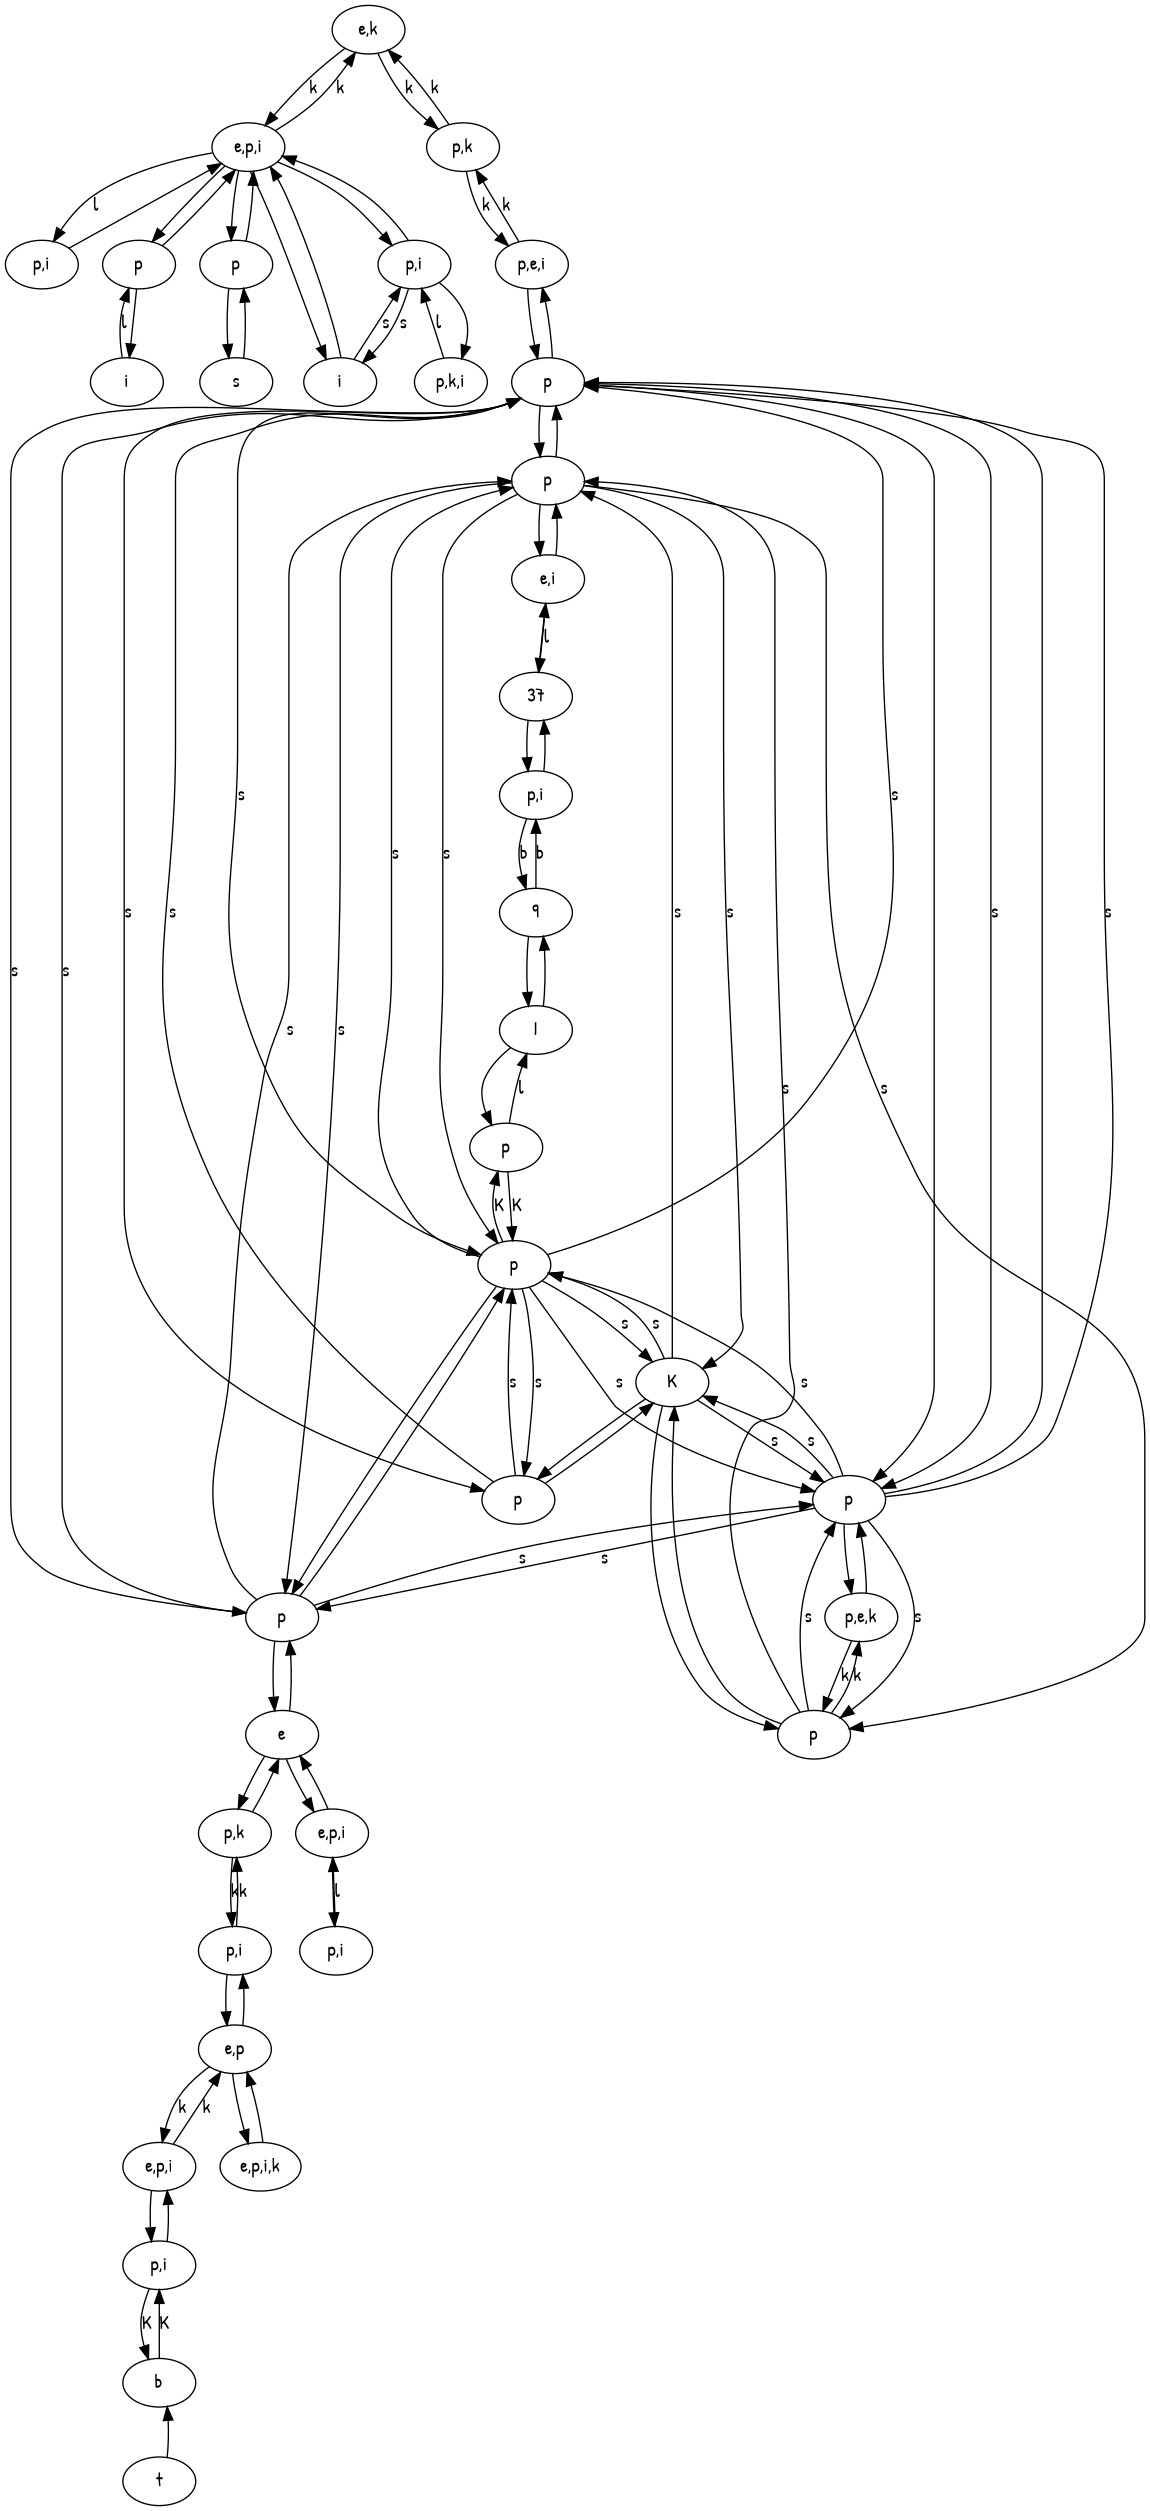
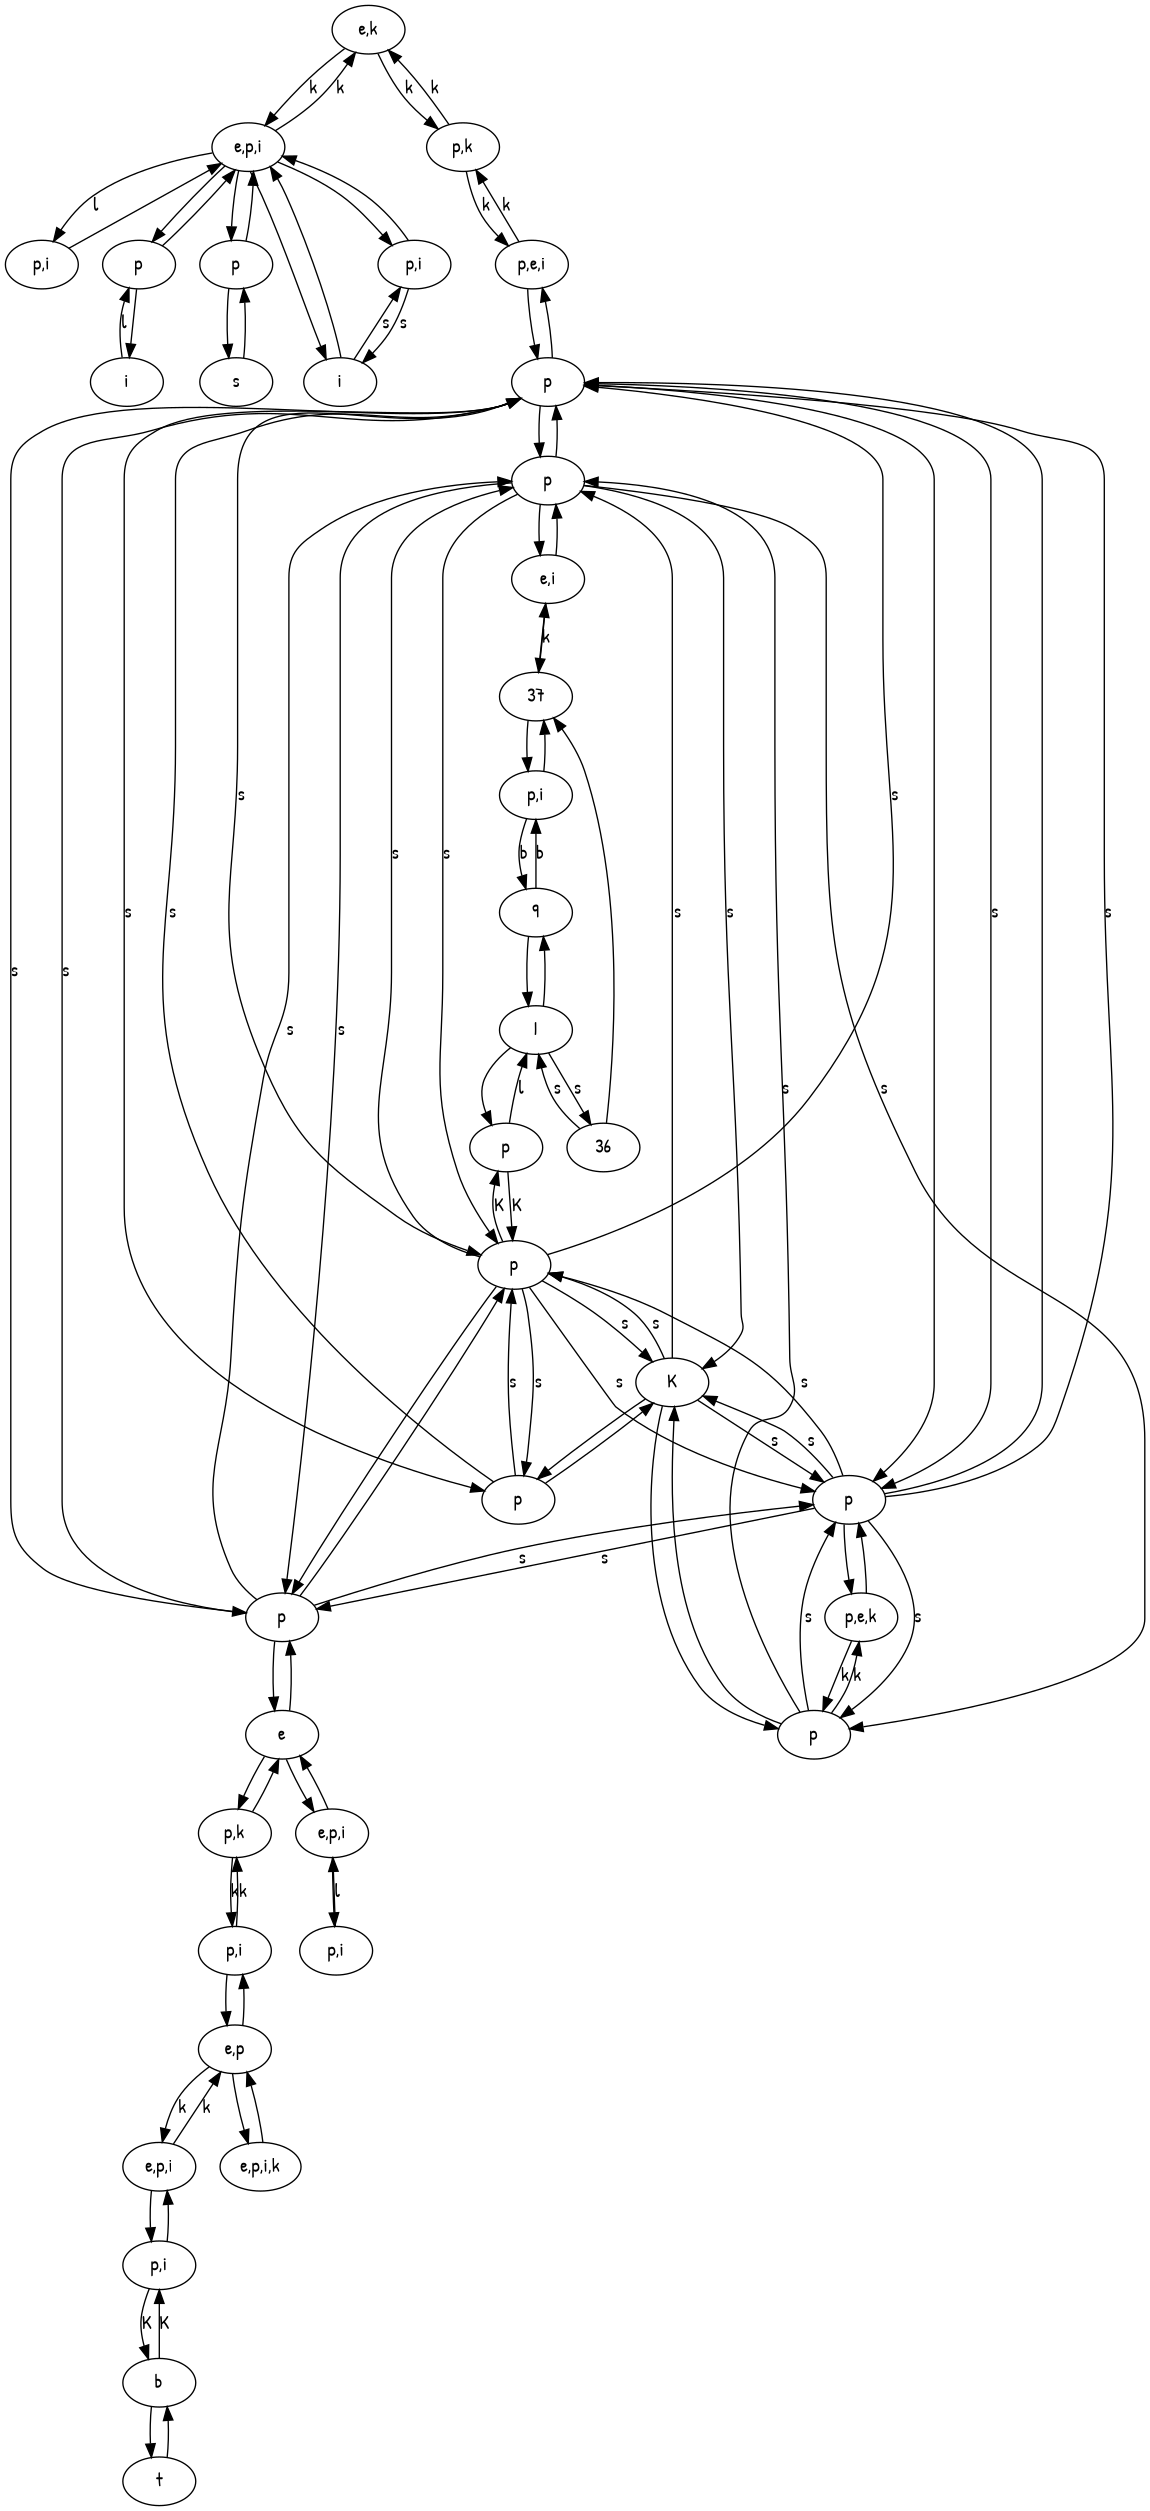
(451, 382) -> none
(547, 638) -> (547, 638)
none -> (603, 1148)
none -> (150, 2425)
